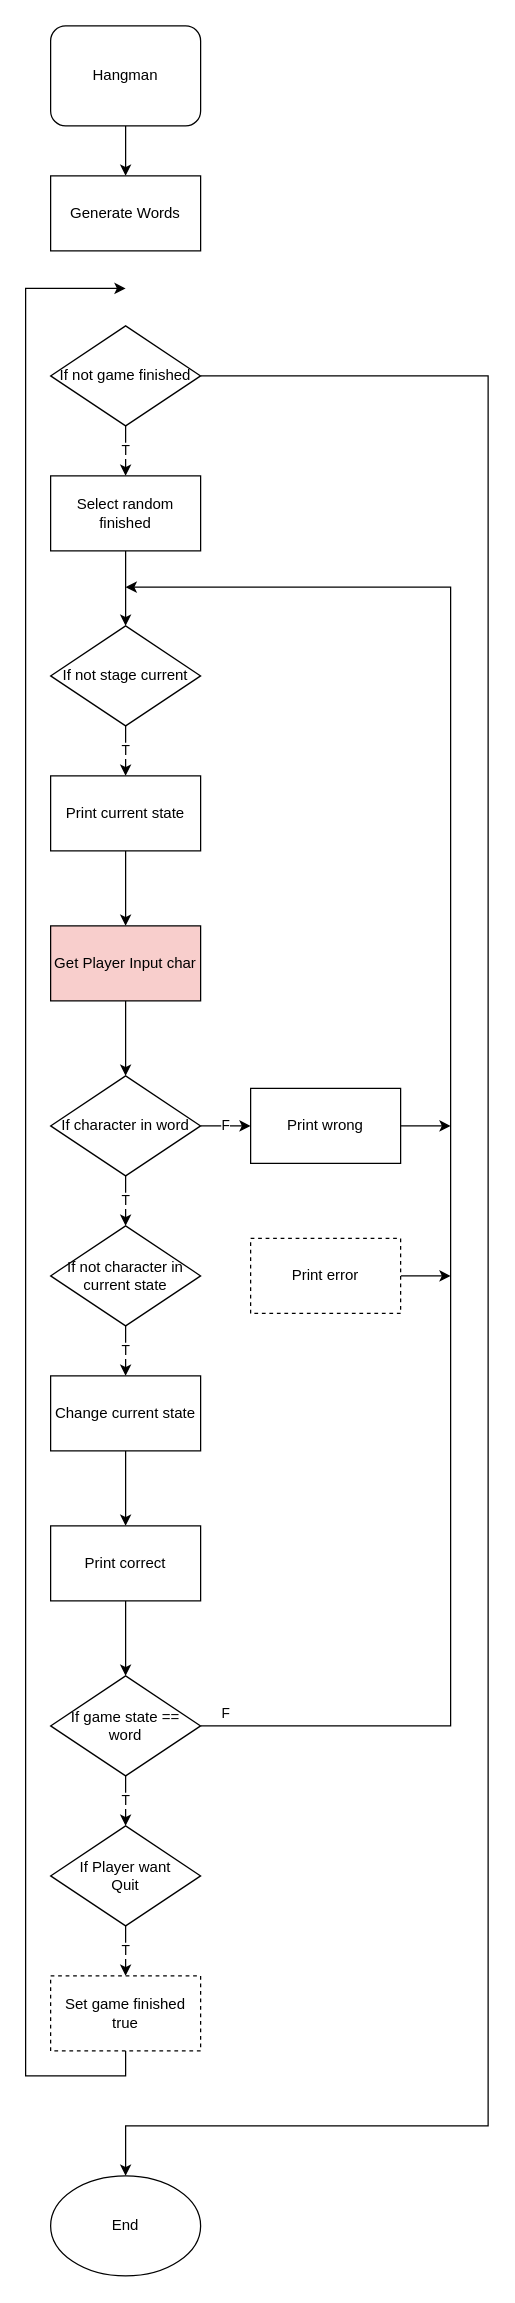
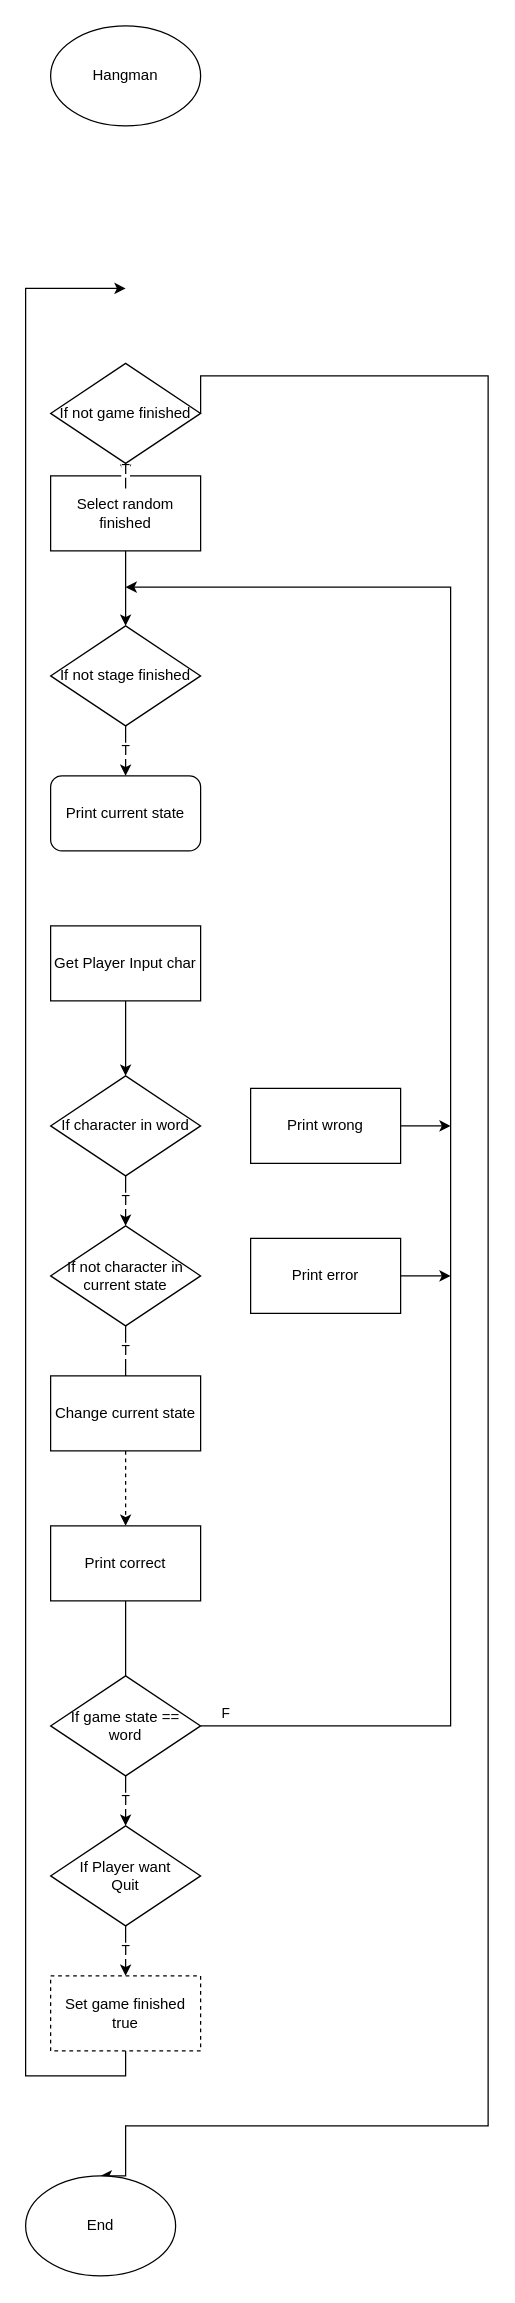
(126, 76) -> (126, 76)
(126, 147) -> none
(126, 213) -> none
(126, 376) -> (126, 413)
(126, 676) -> (126, 676)
(126, 813) -> (126, 813)
(126, 884) -> none
(126, 963) -> (126, 963)
(222, 1126) -> none
(326, 1276) -> (326, 1276)
(126, 1366) -> (126, 1369)
(126, 1485) -> (126, 1485)
(126, 1666) -> (126, 1669)
(126, 2226) -> (101, 2226)
